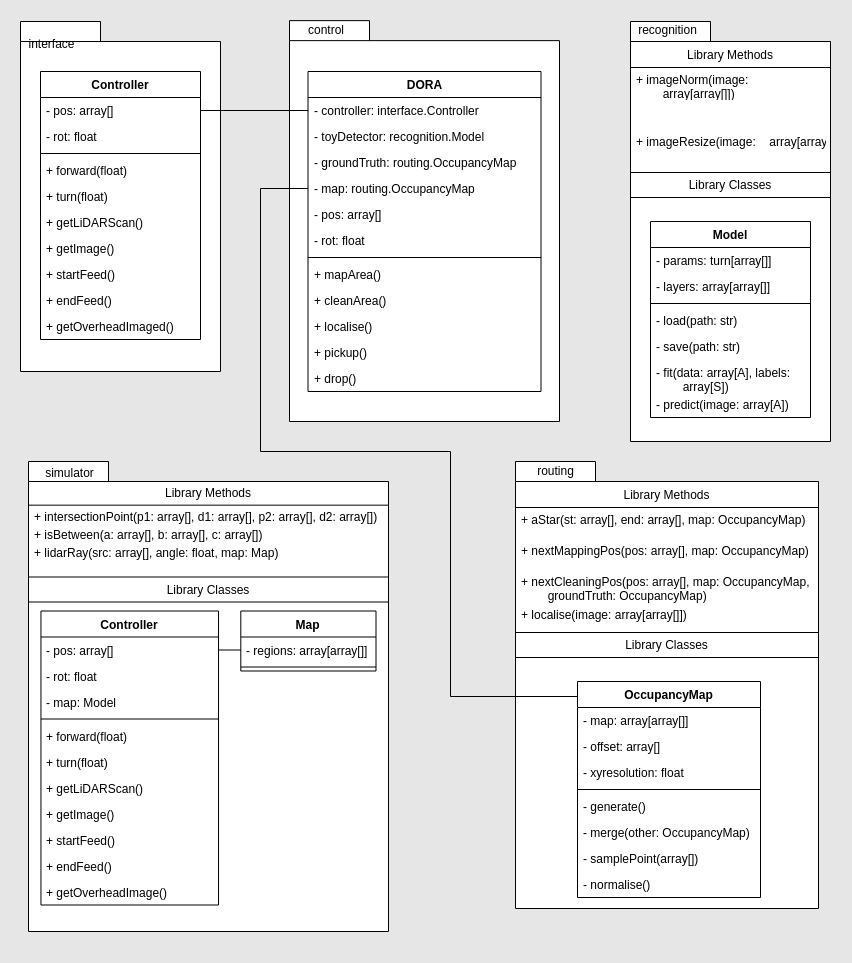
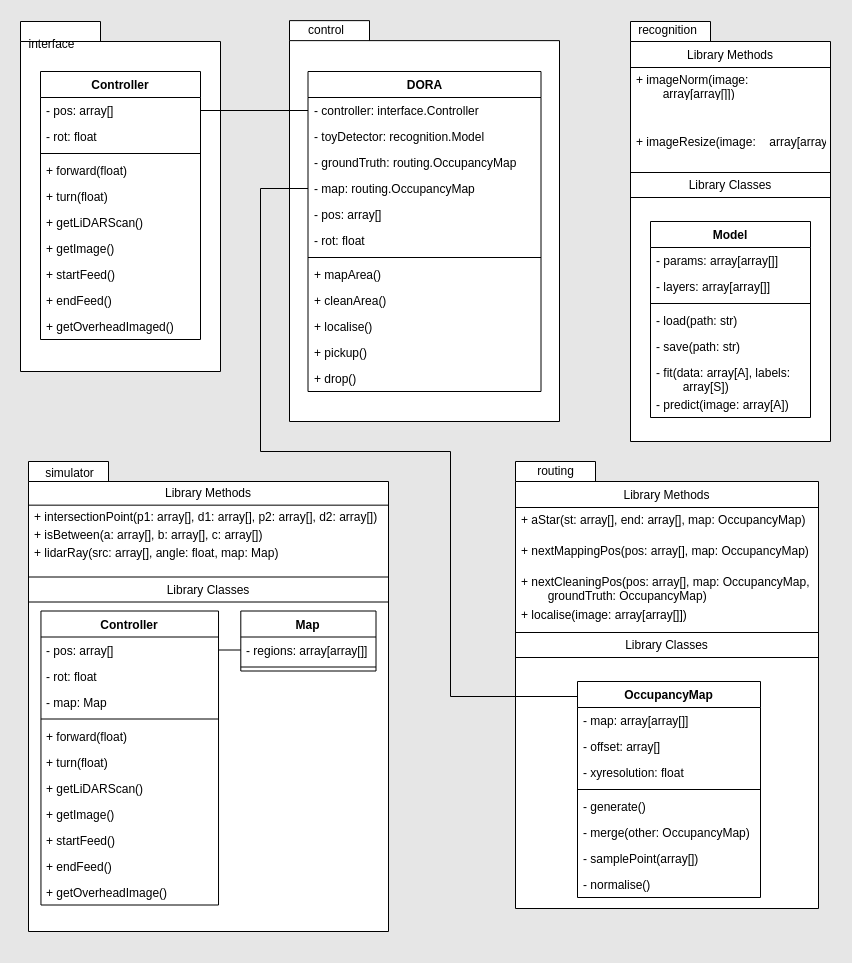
(729, 262) -> (732, 269)
(81, 704) -> (75, 704)
